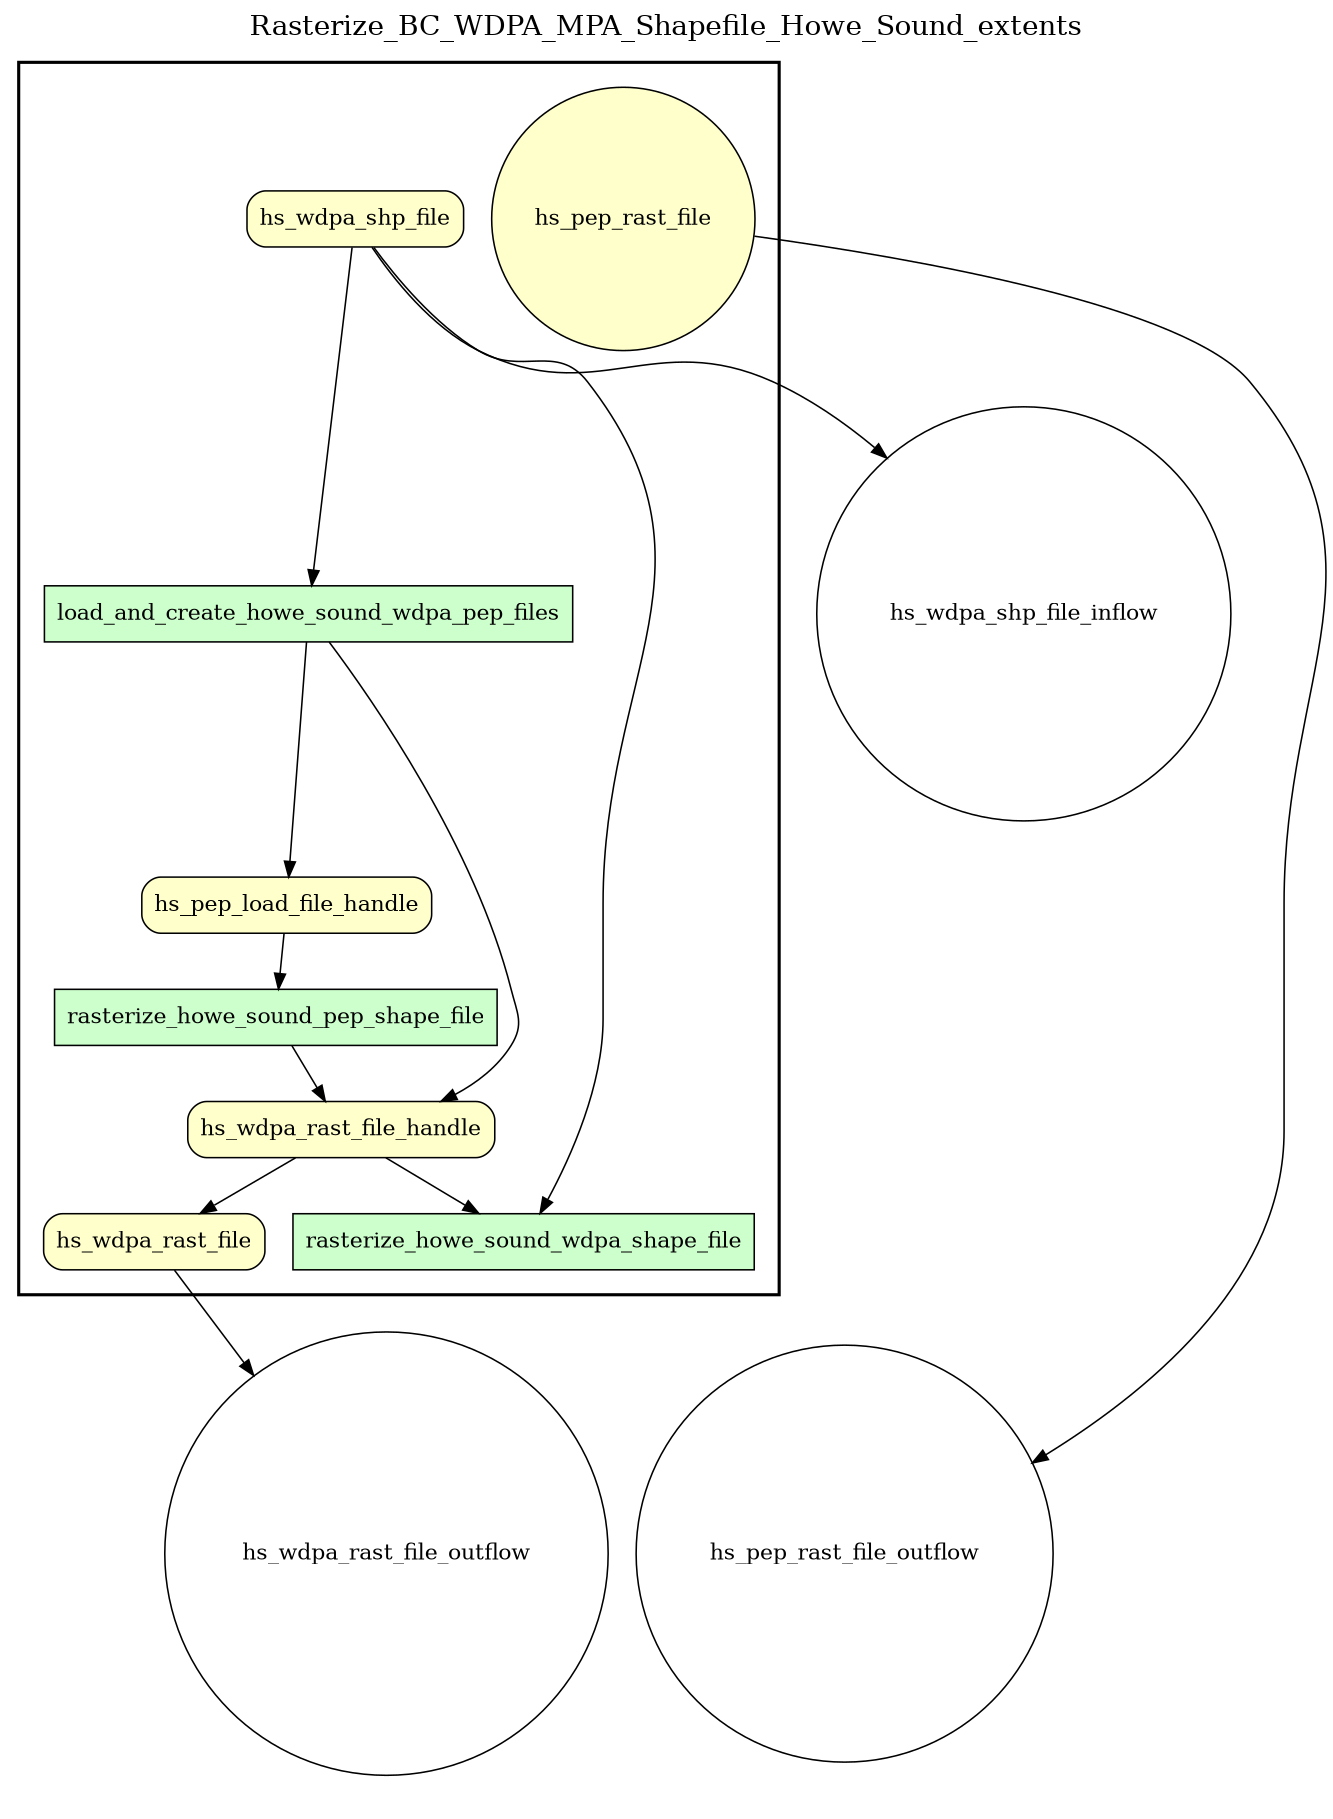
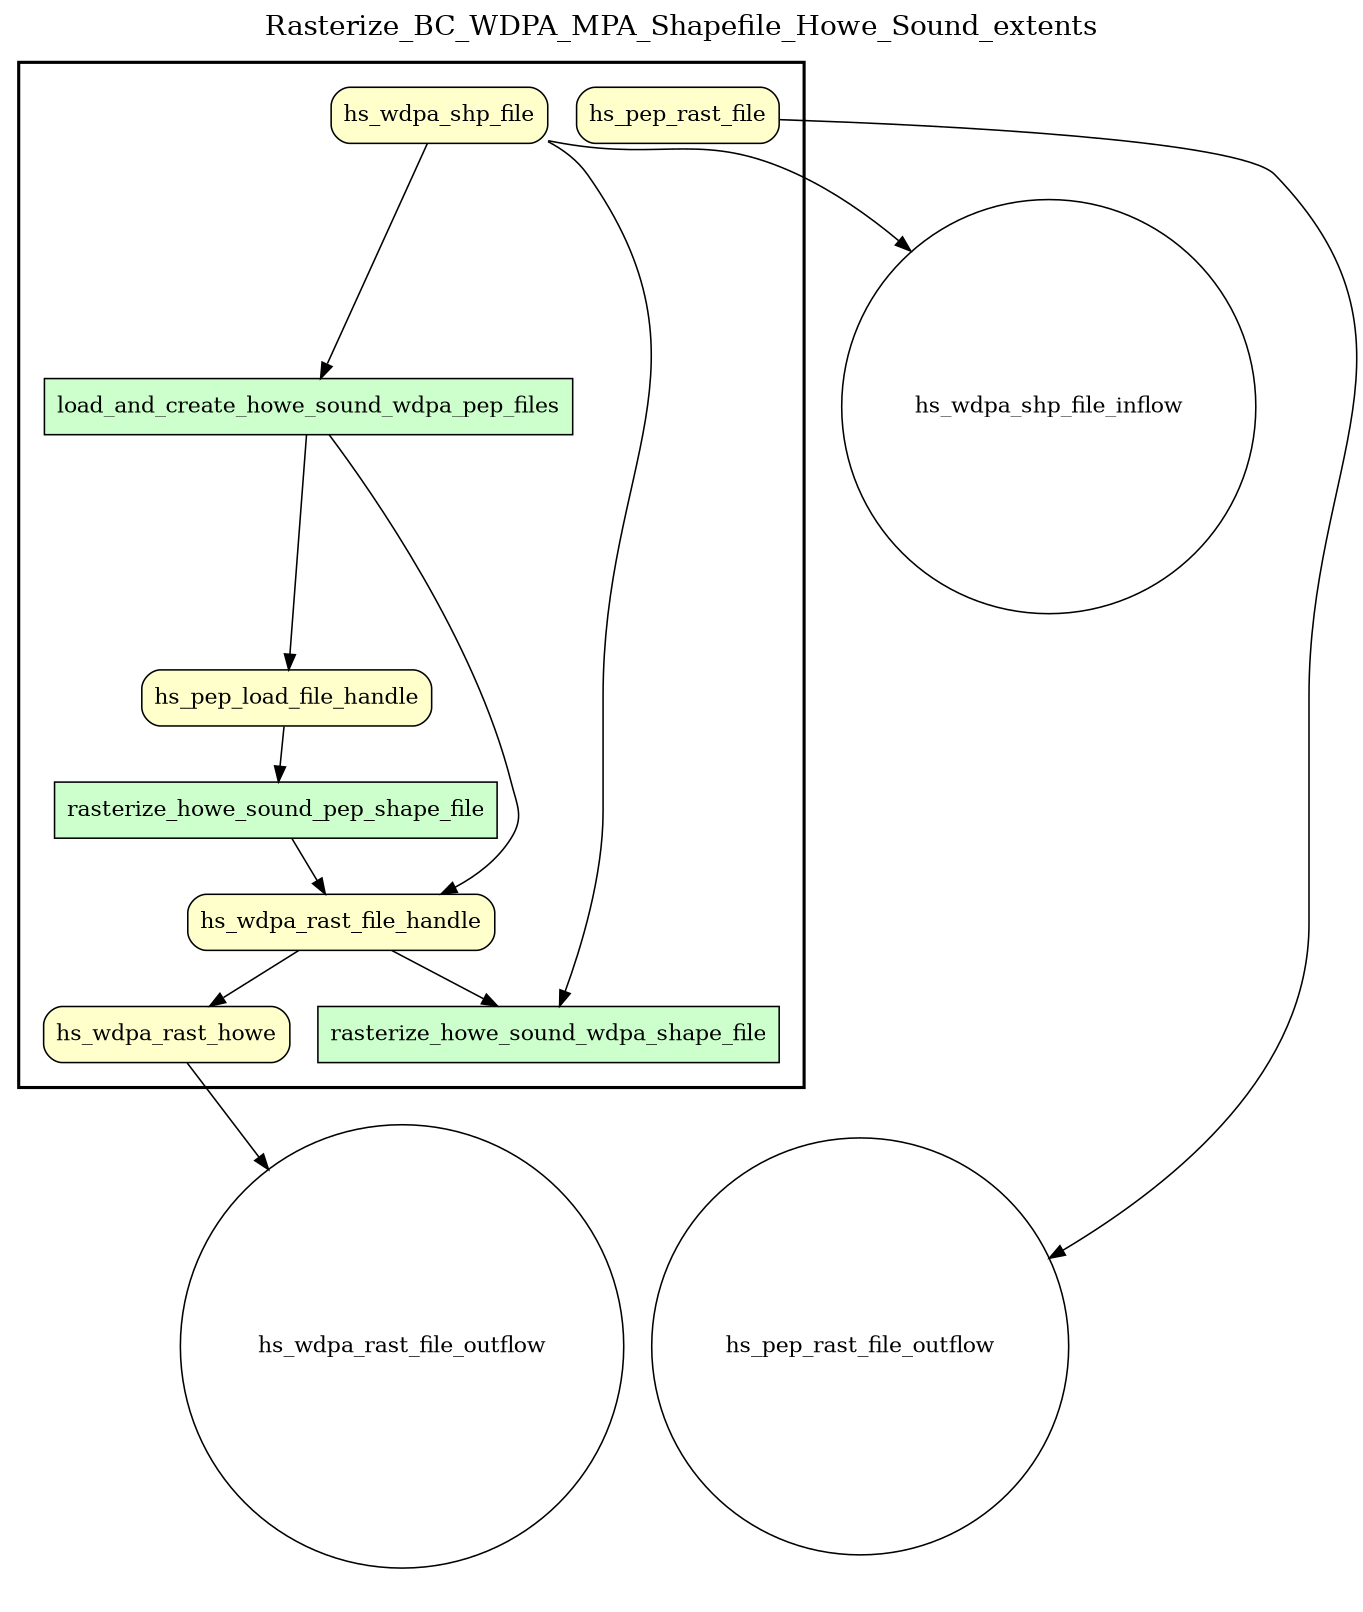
(623, 219) -> (678, 115)
(154, 1242) -> (167, 1034)
